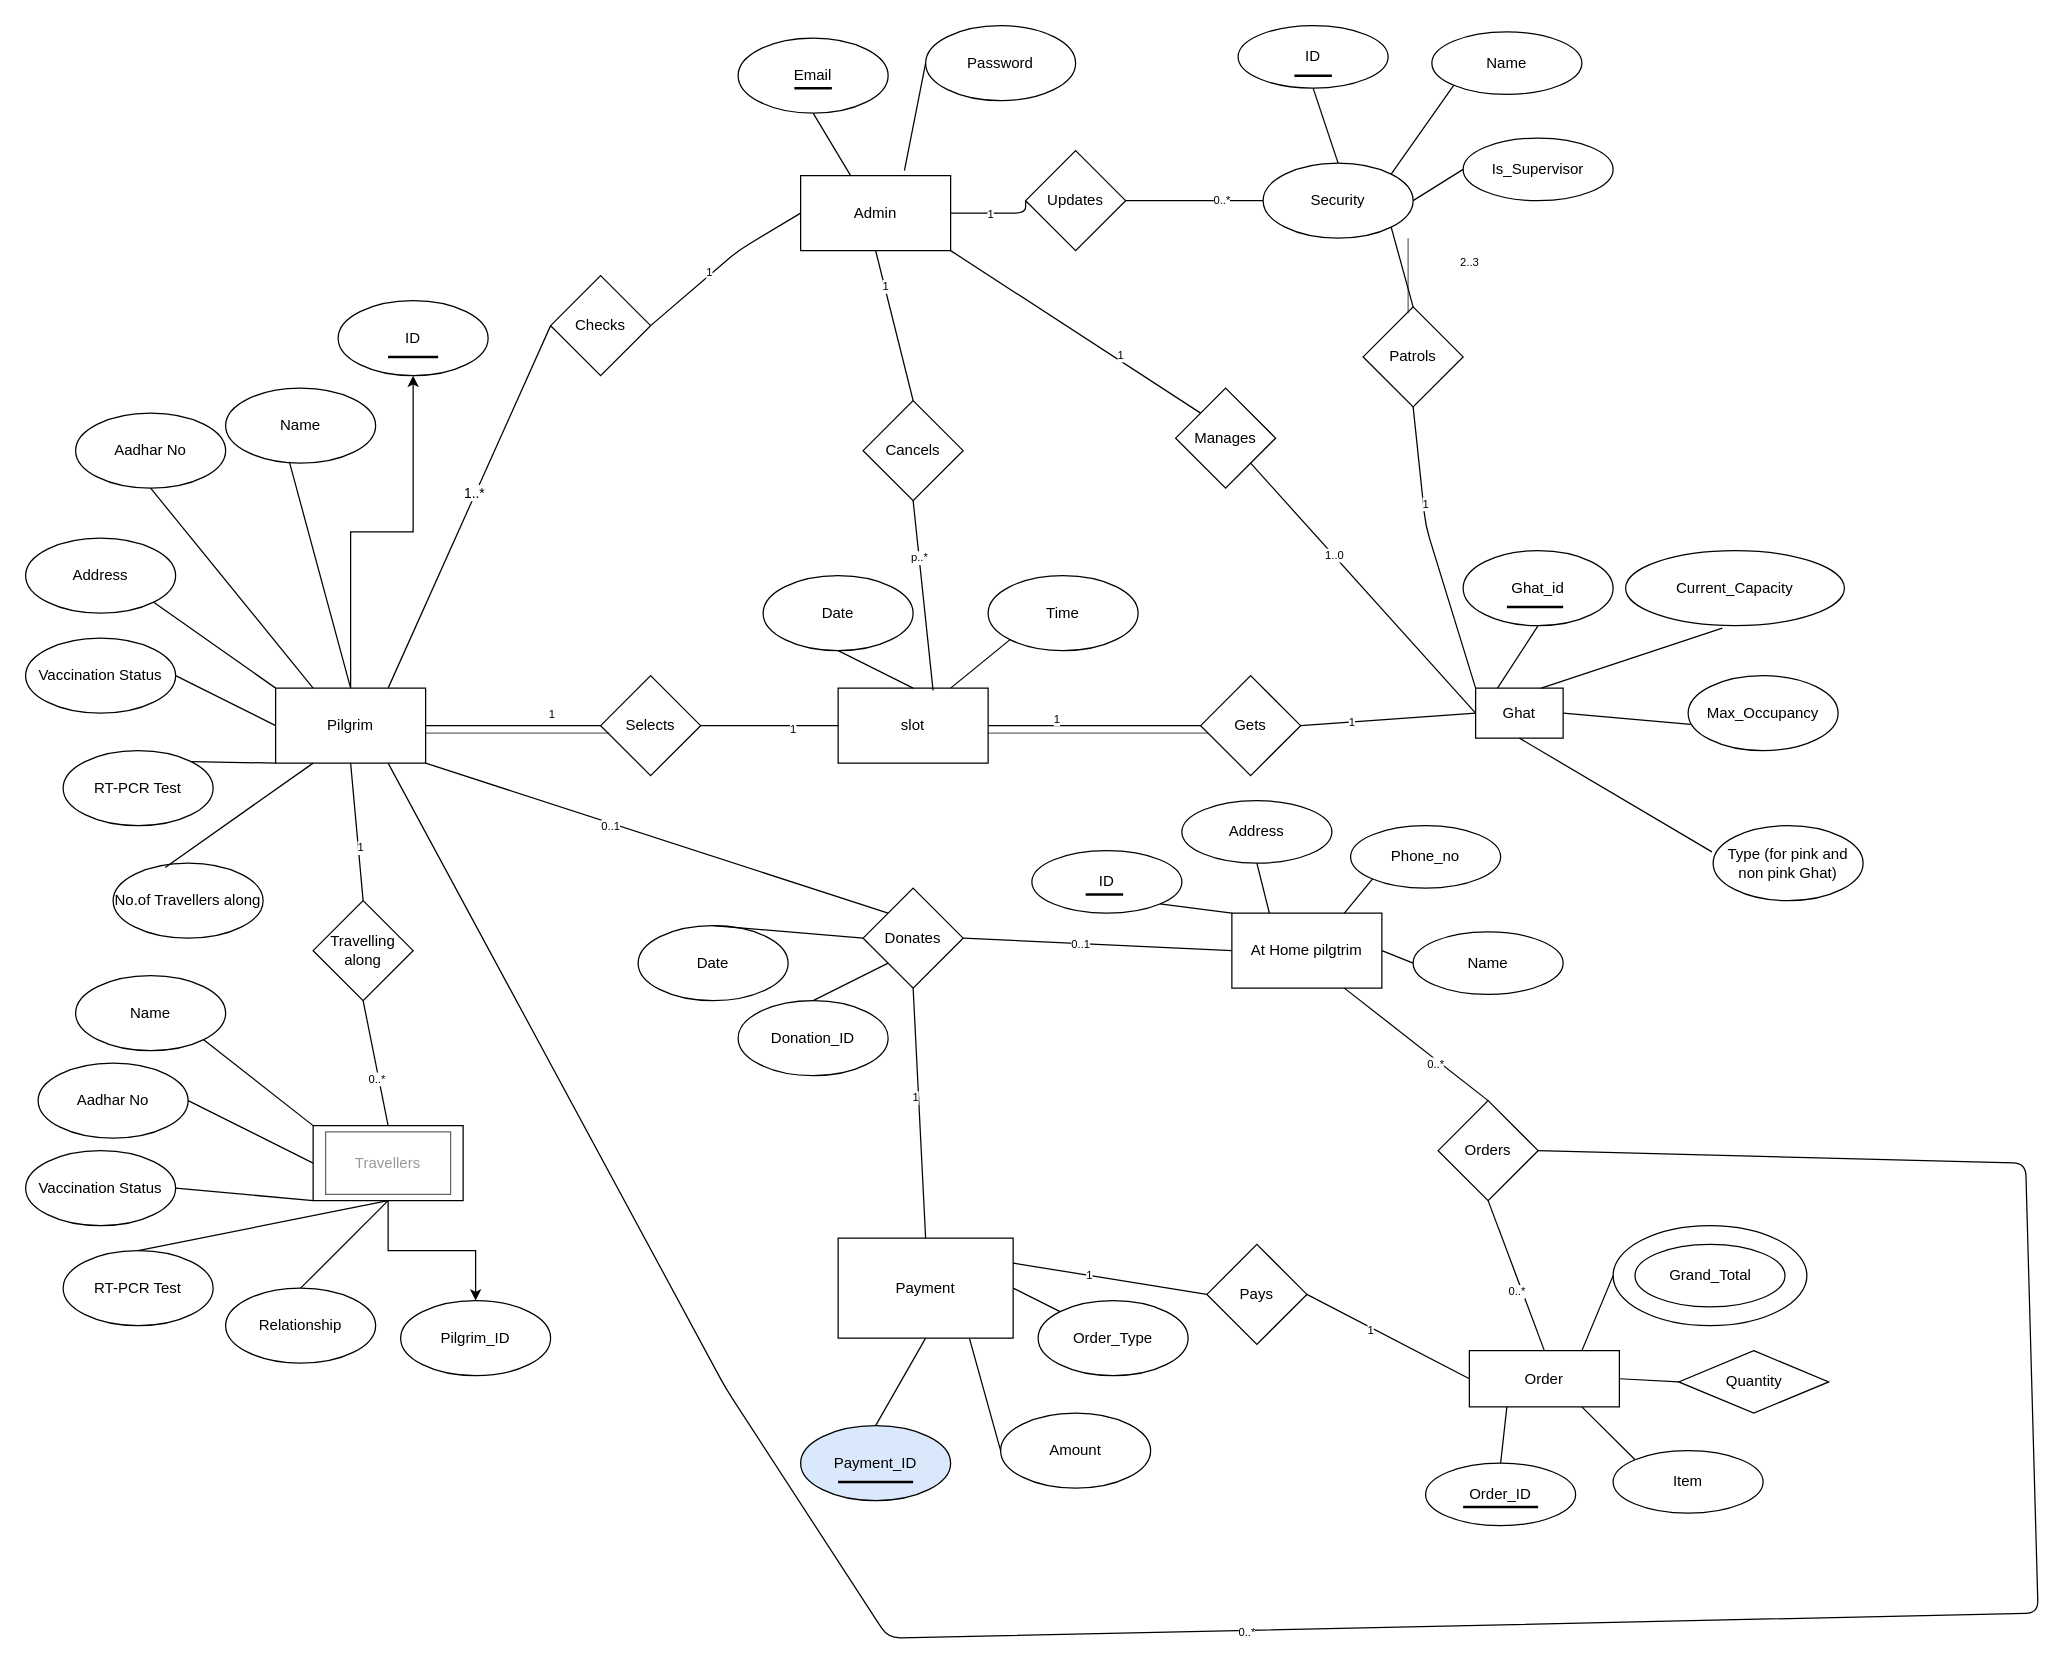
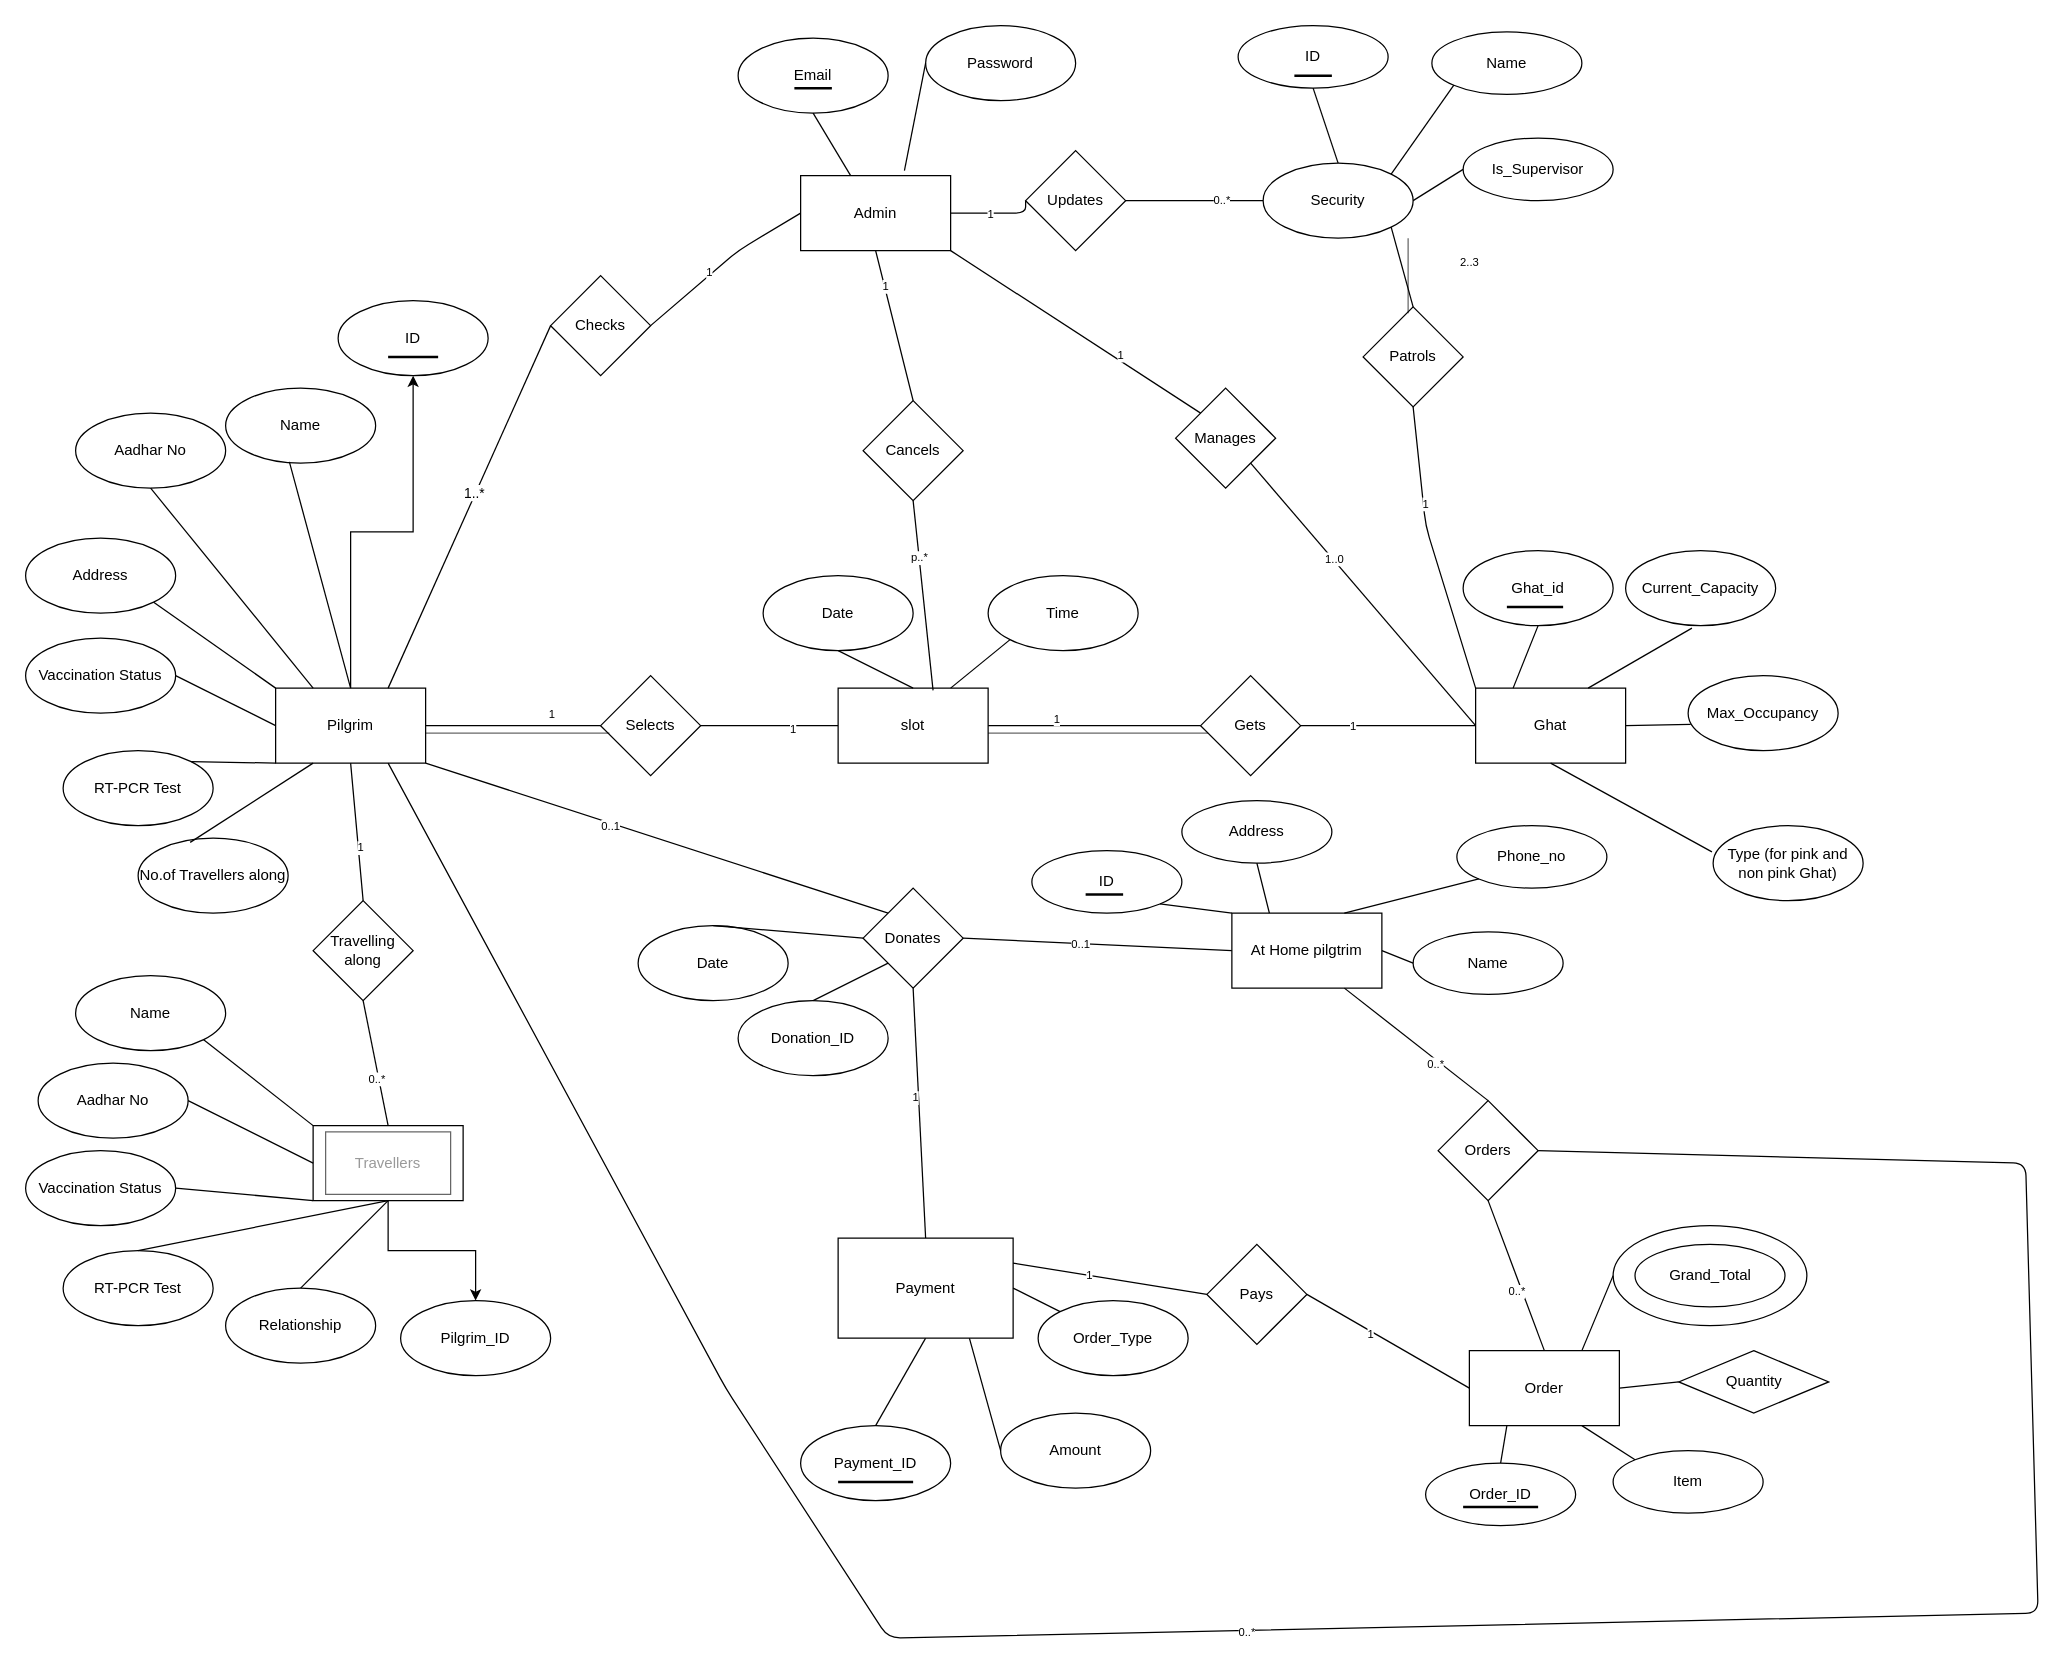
(1735, 588) -> (1701, 588)
(1519, 713) -> (1551, 726)
(1426, 857) -> (1532, 857)
(188, 901) -> (213, 876)
(1544, 1379) -> (1544, 1388)
(876, 1463) -> (876, 1463)
